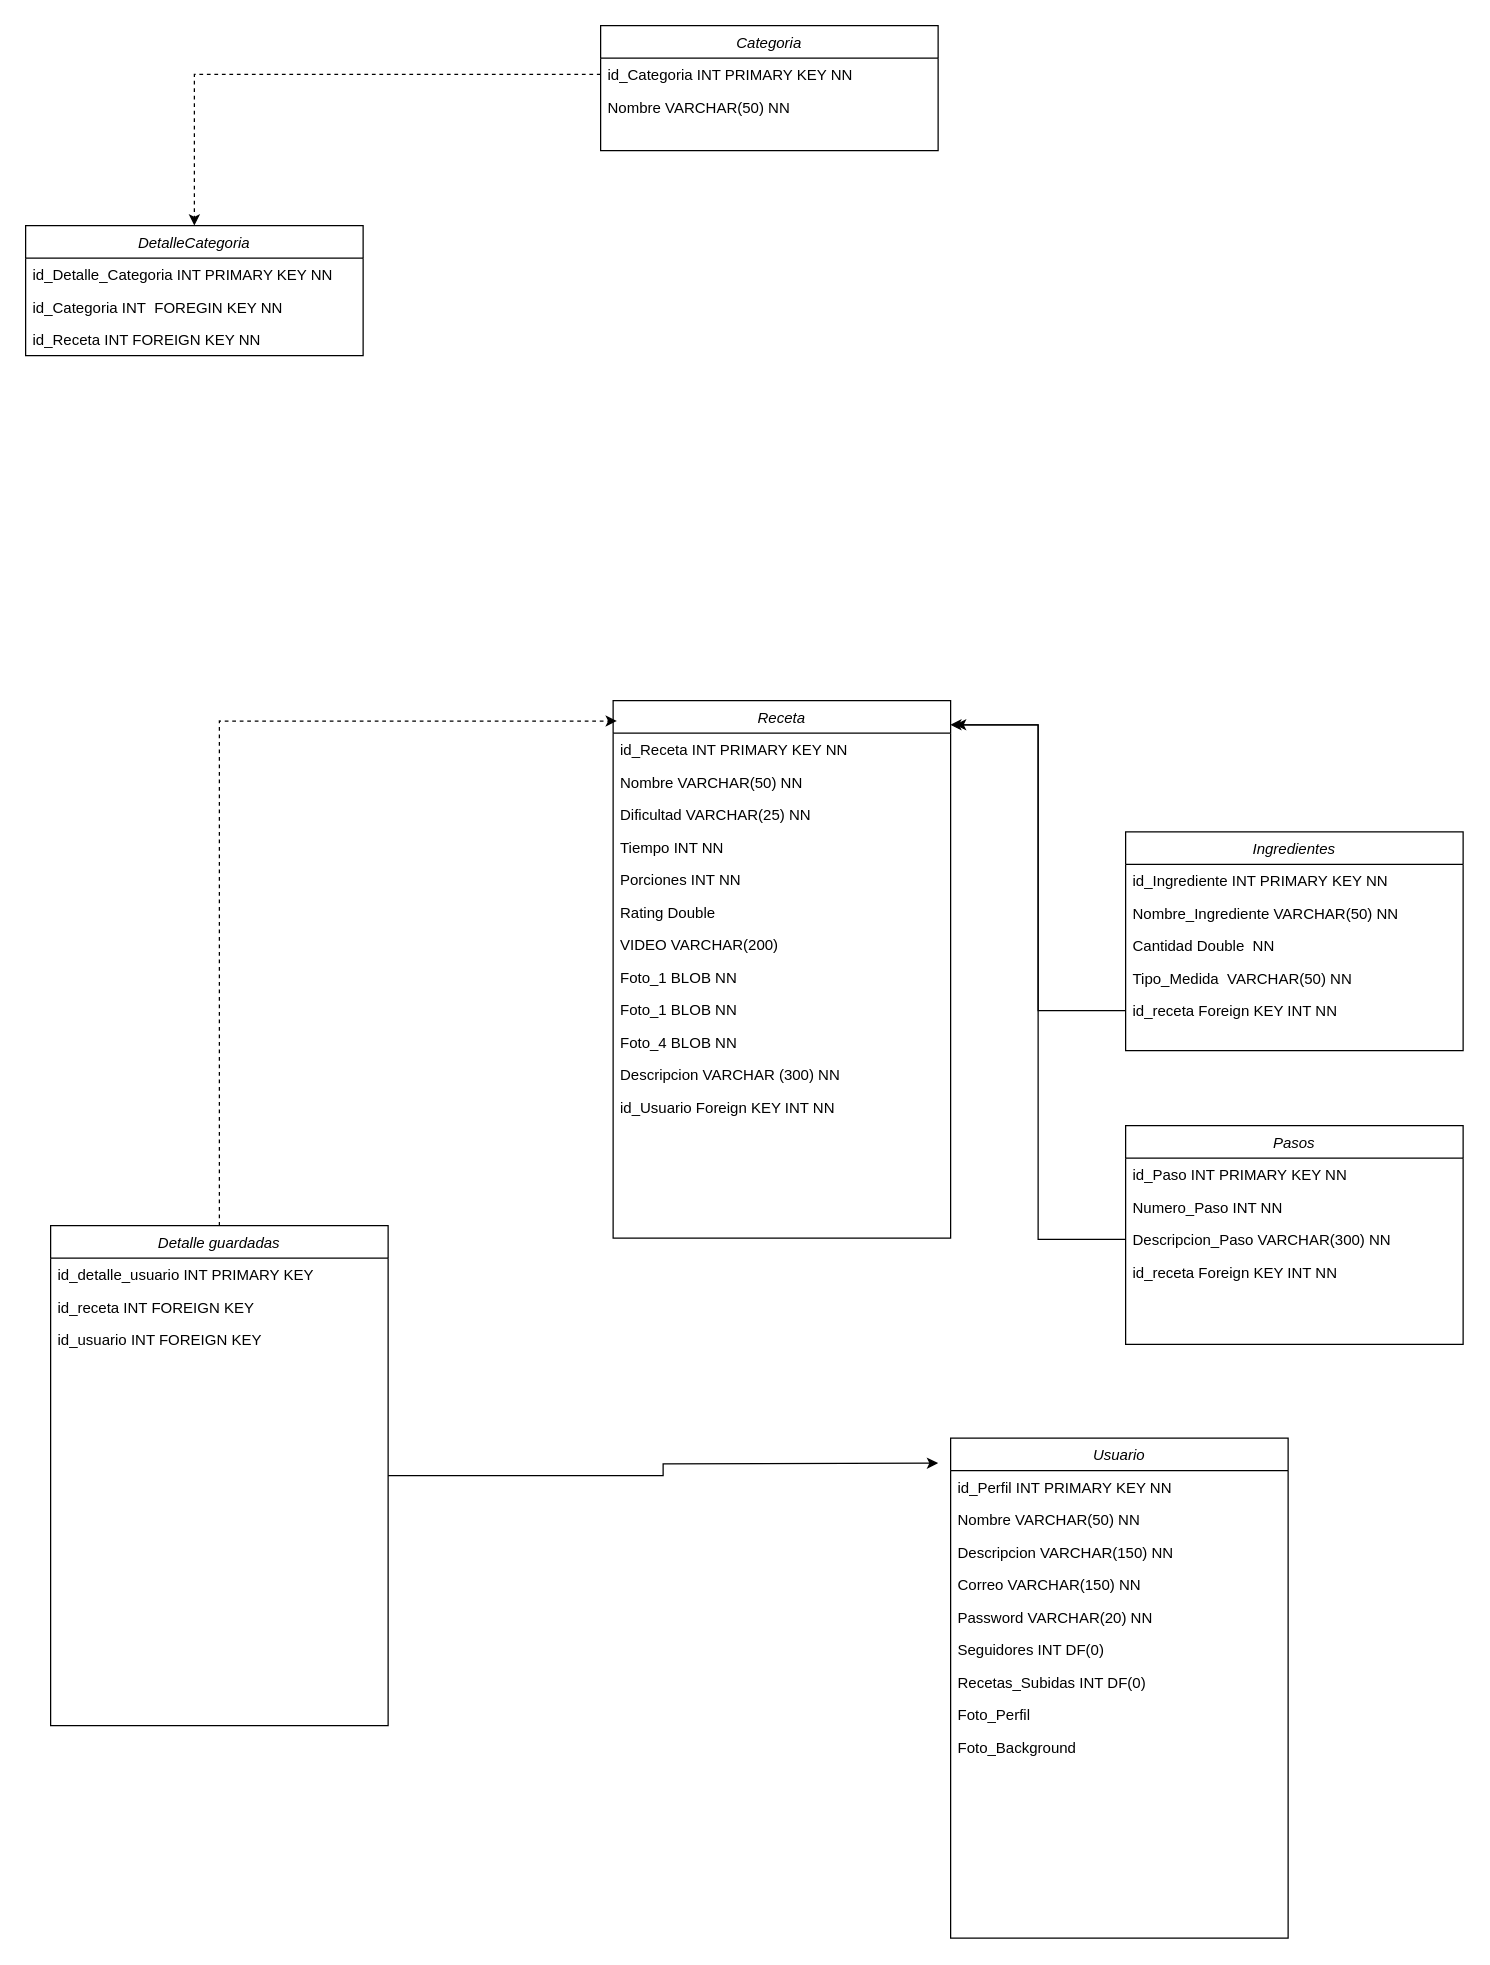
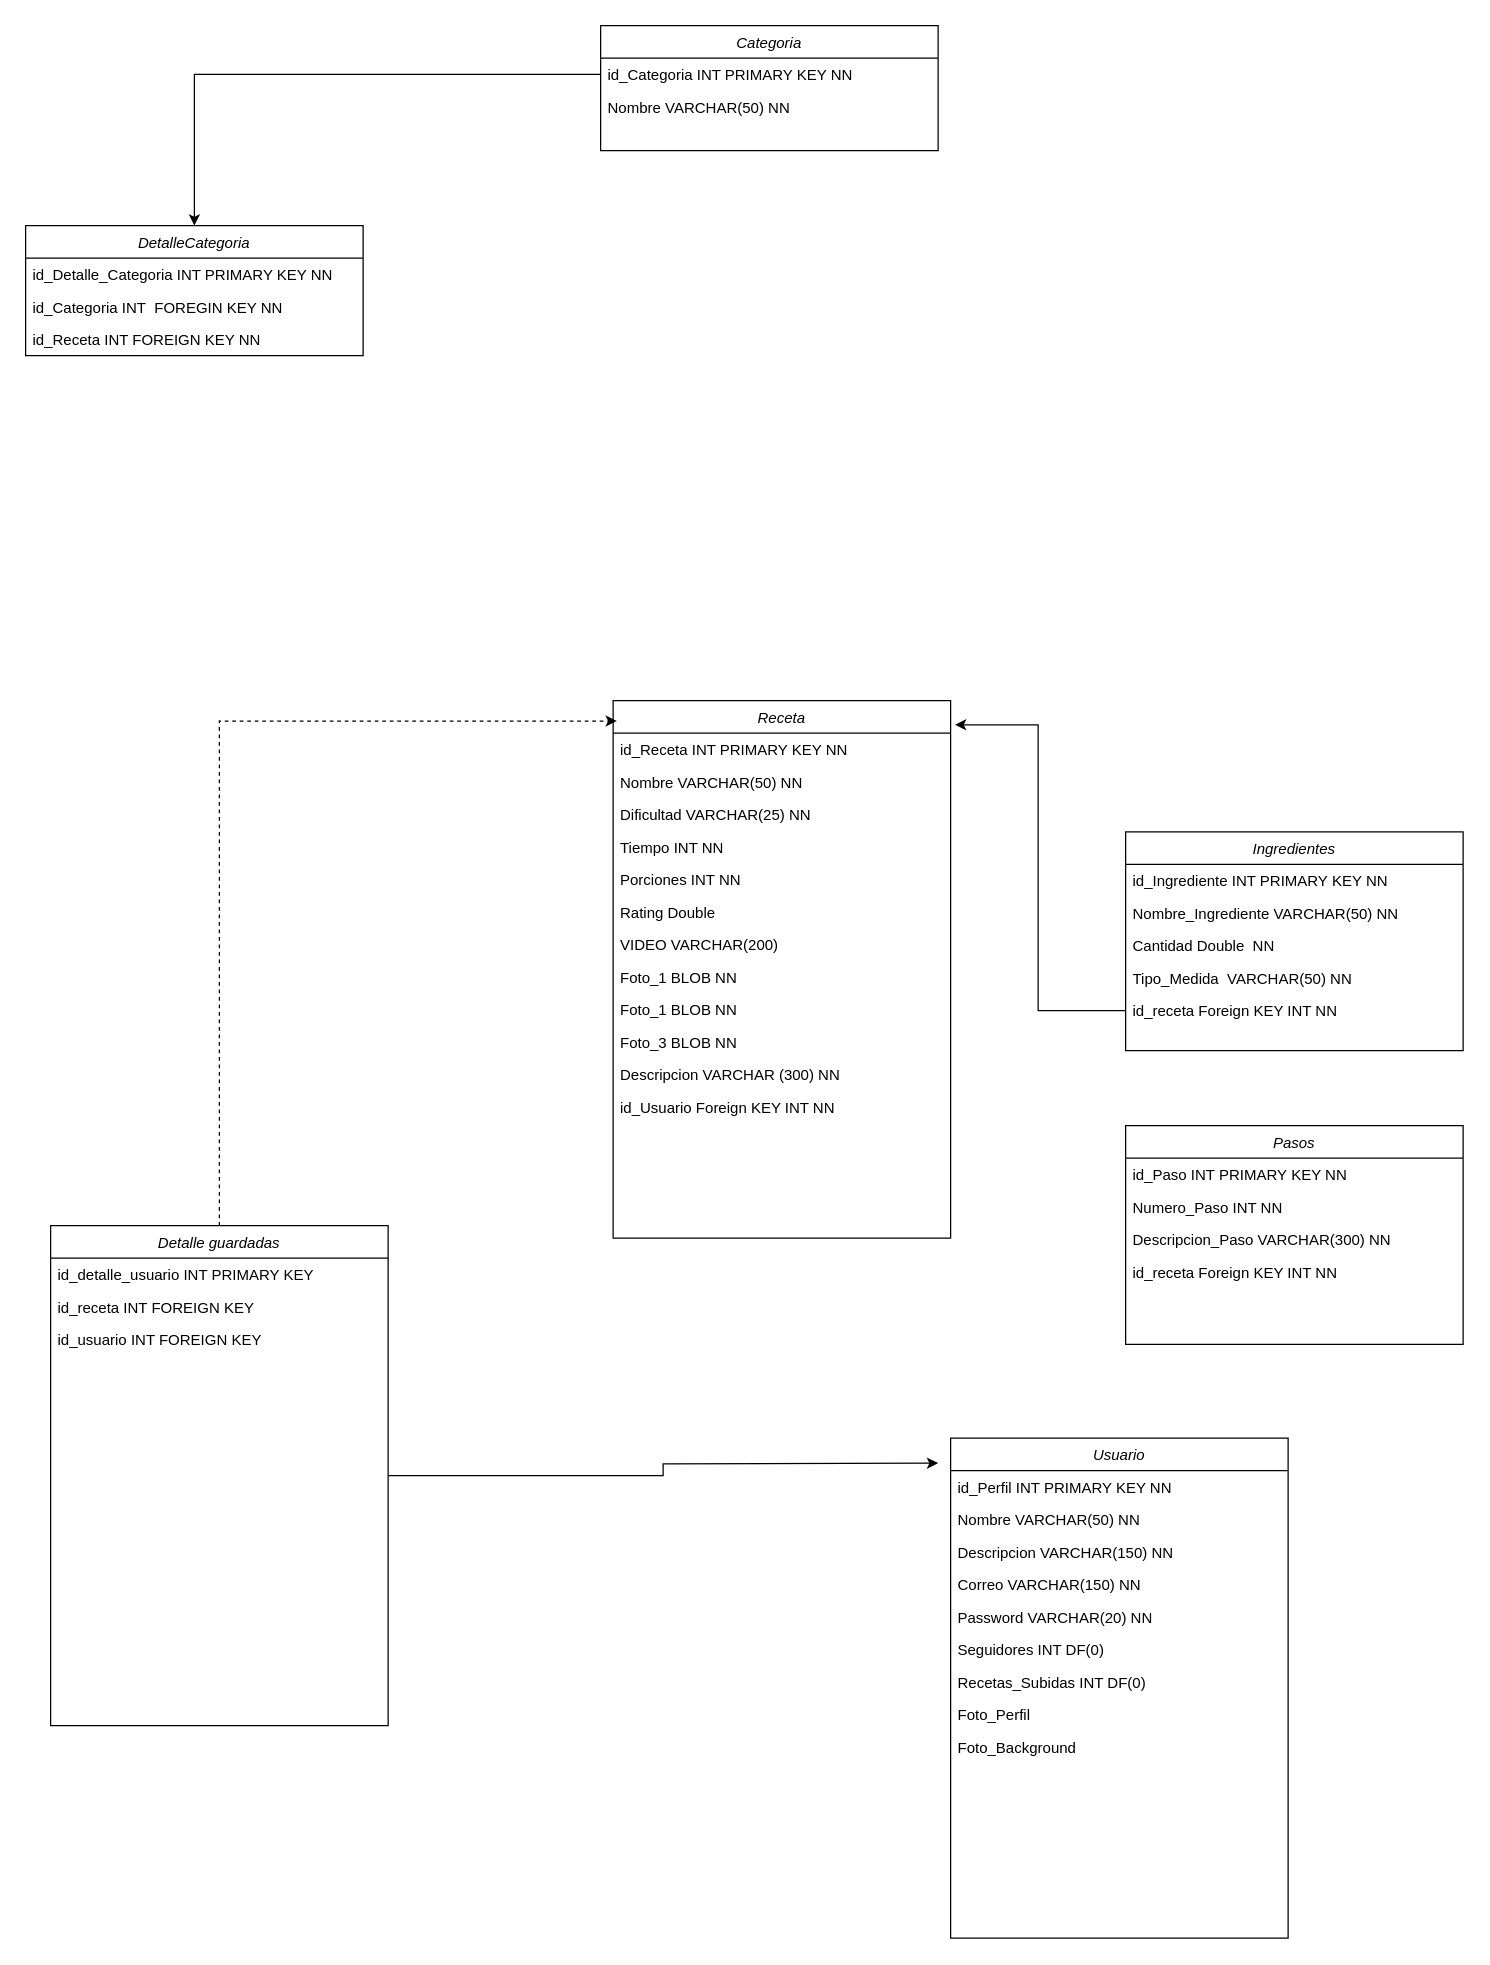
(325, 74) -> (325, 74)
(675, 1043) -> (675, 1043)
(1038, 1168) -> none
